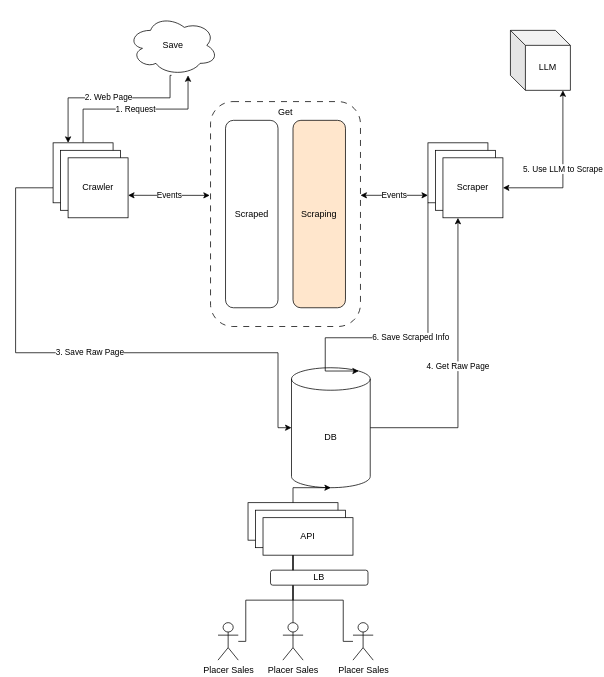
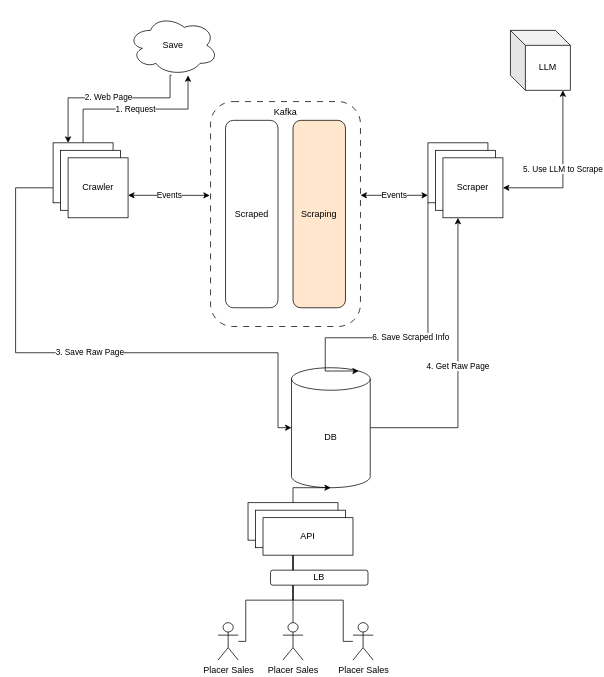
(285, 112) -> (285, 112)
